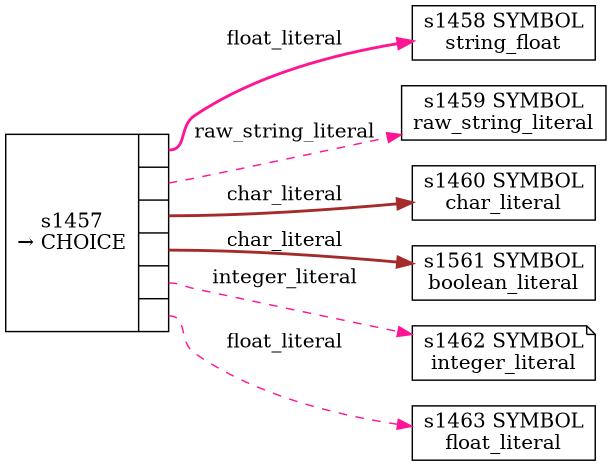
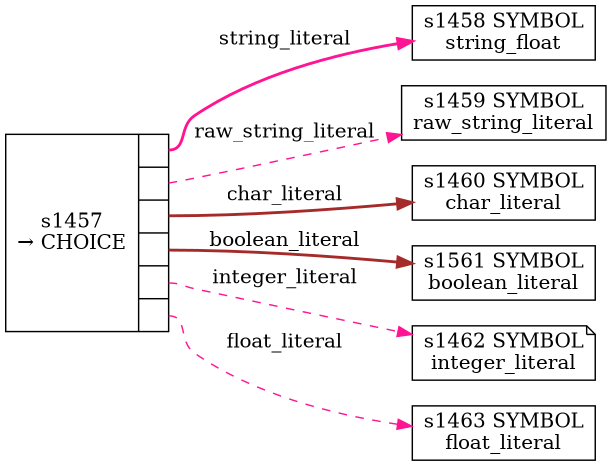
(285, 39) -> (285, 39)
(285, 241) -> (285, 241)
